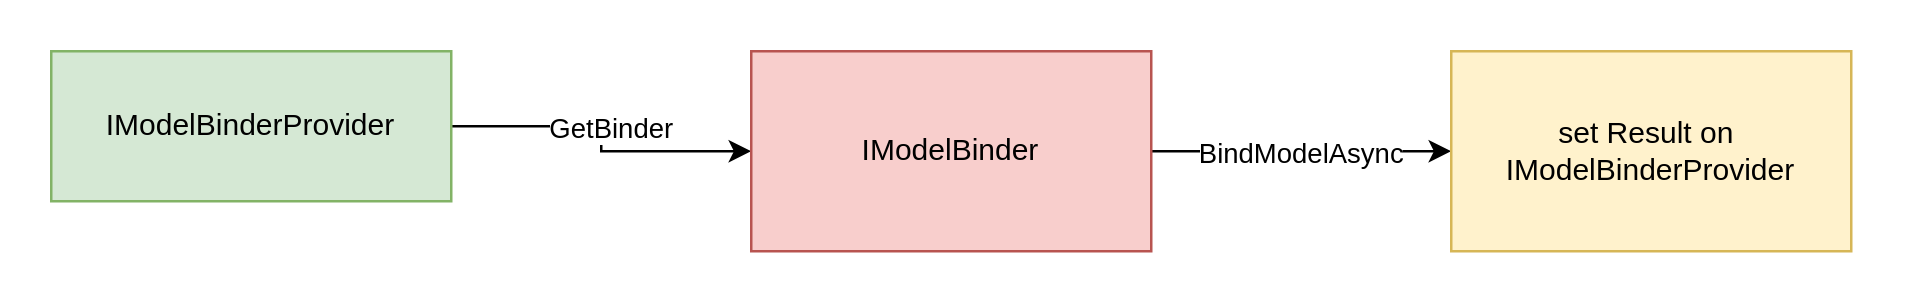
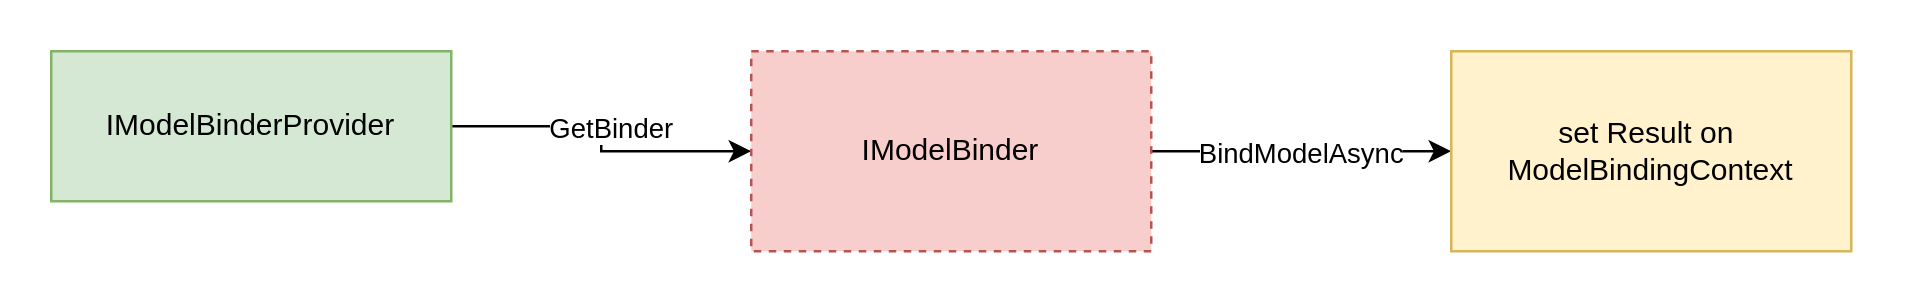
(951, 151) -> (951, 151)
(1651, 151) -> (1651, 151)
